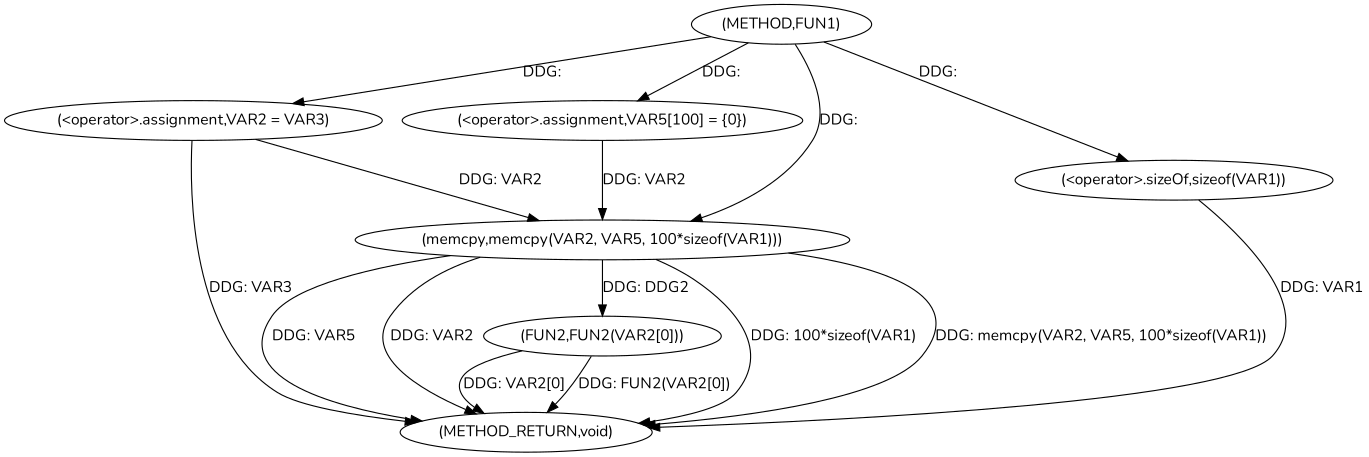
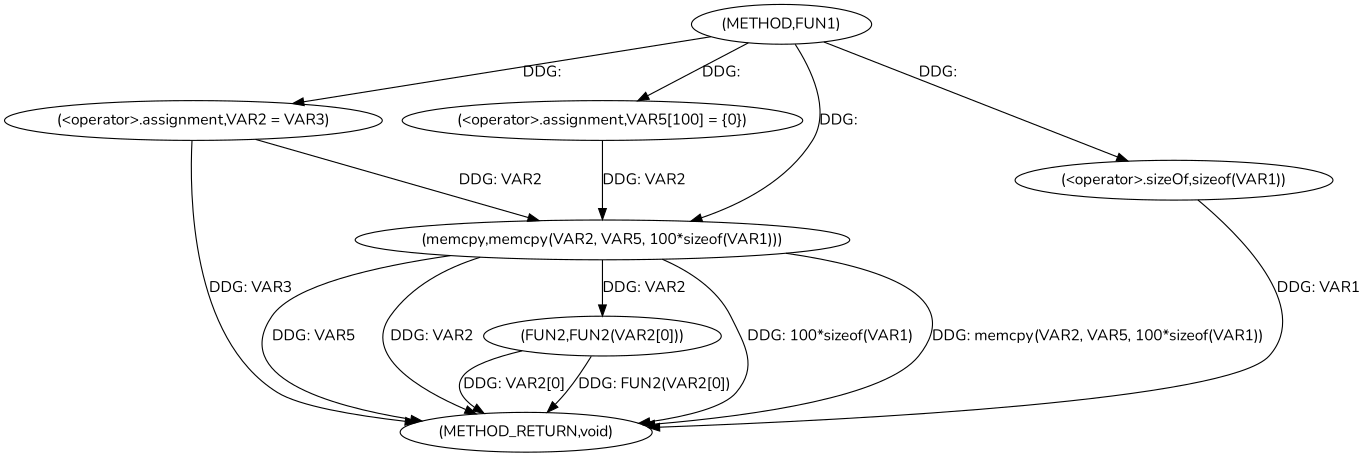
(646, 288) -> (644, 288)
